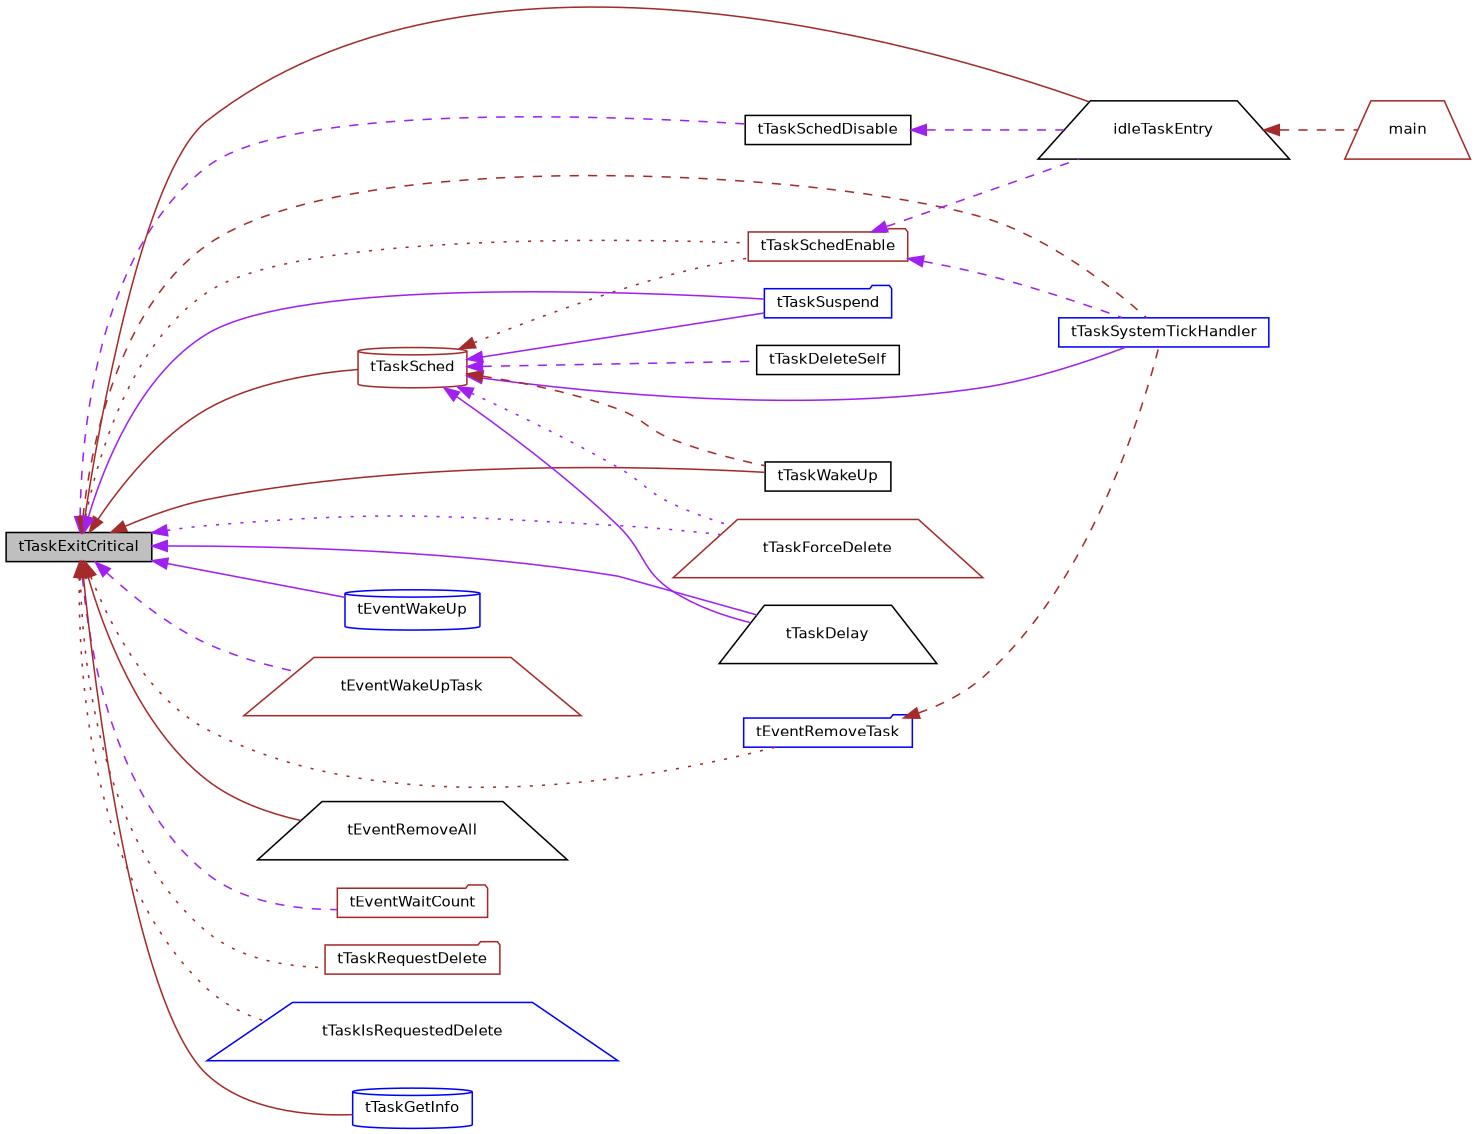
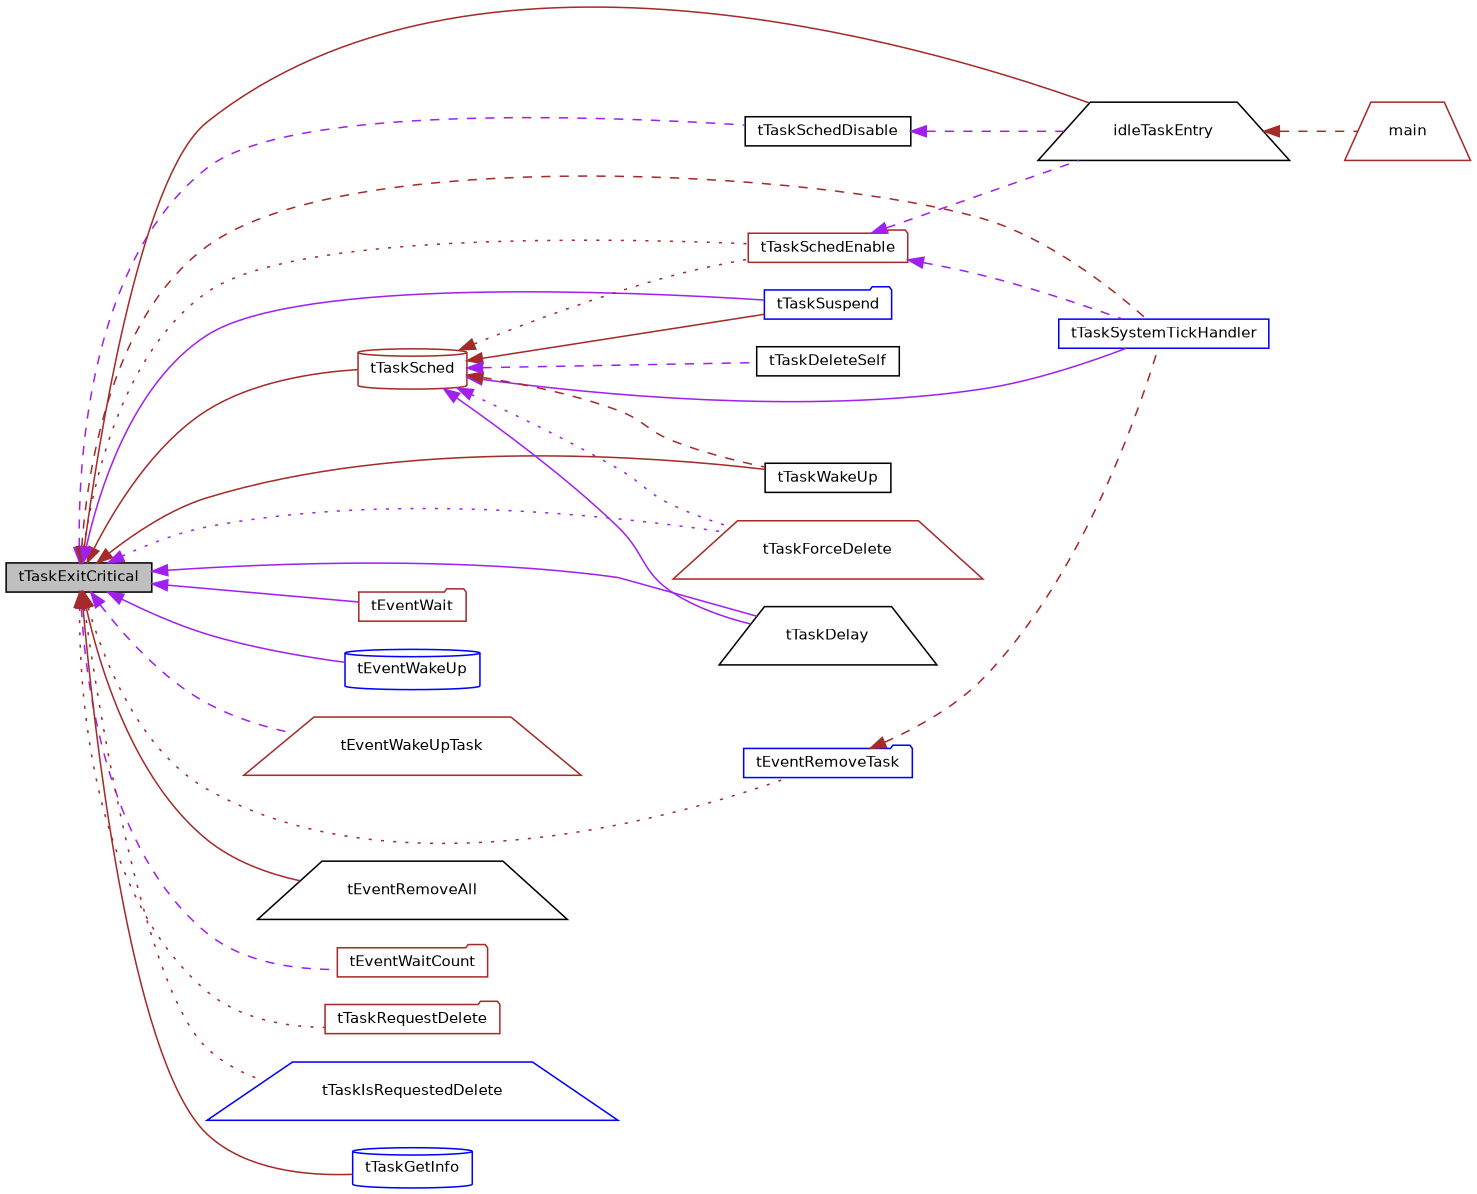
(623, 335) -> (623, 336)
none -> (412, 607)
